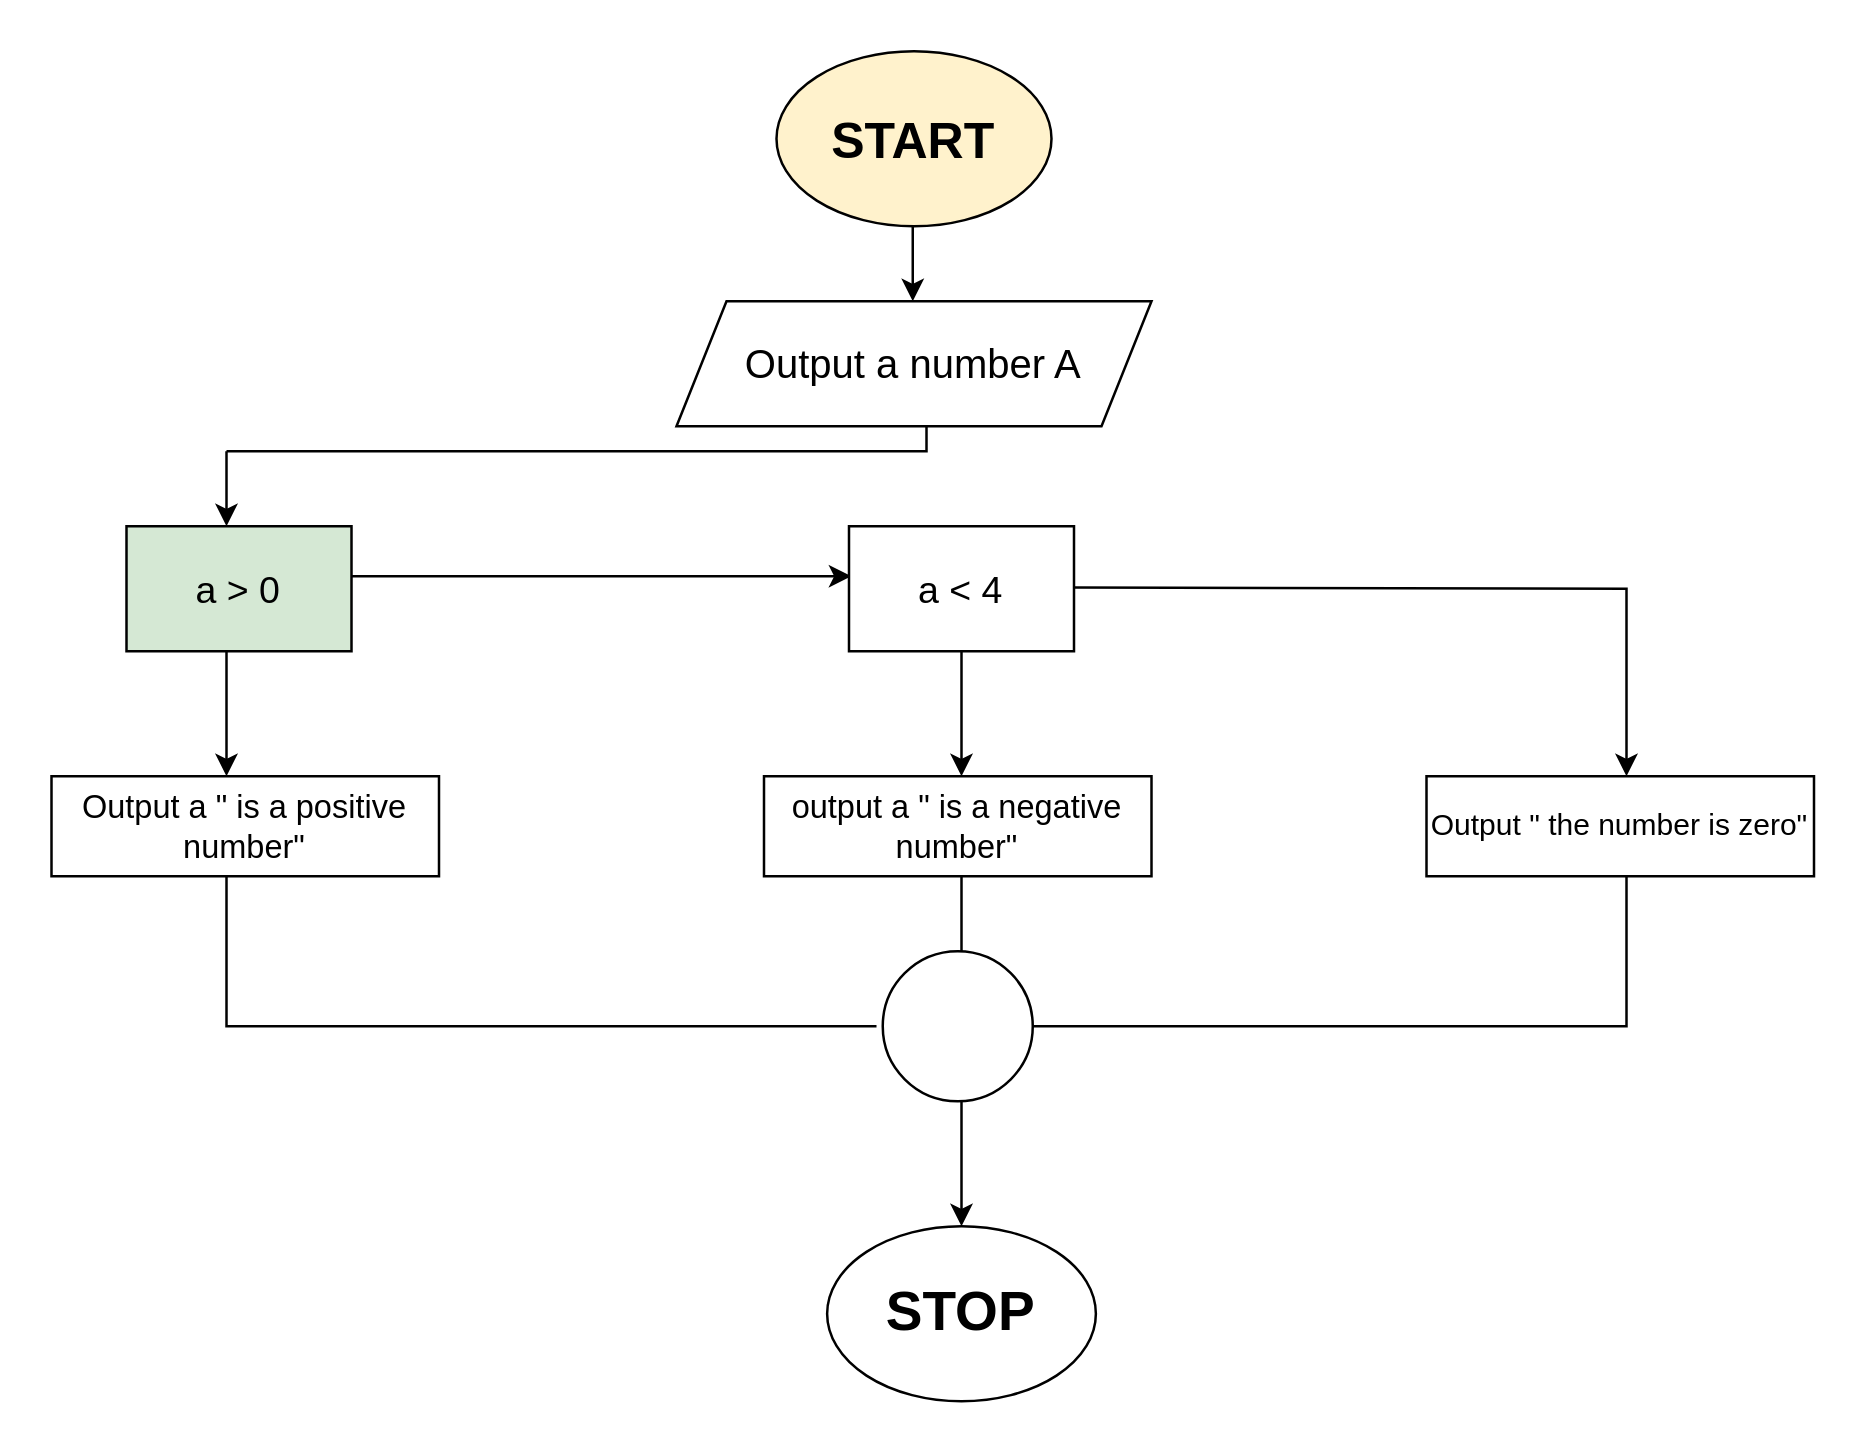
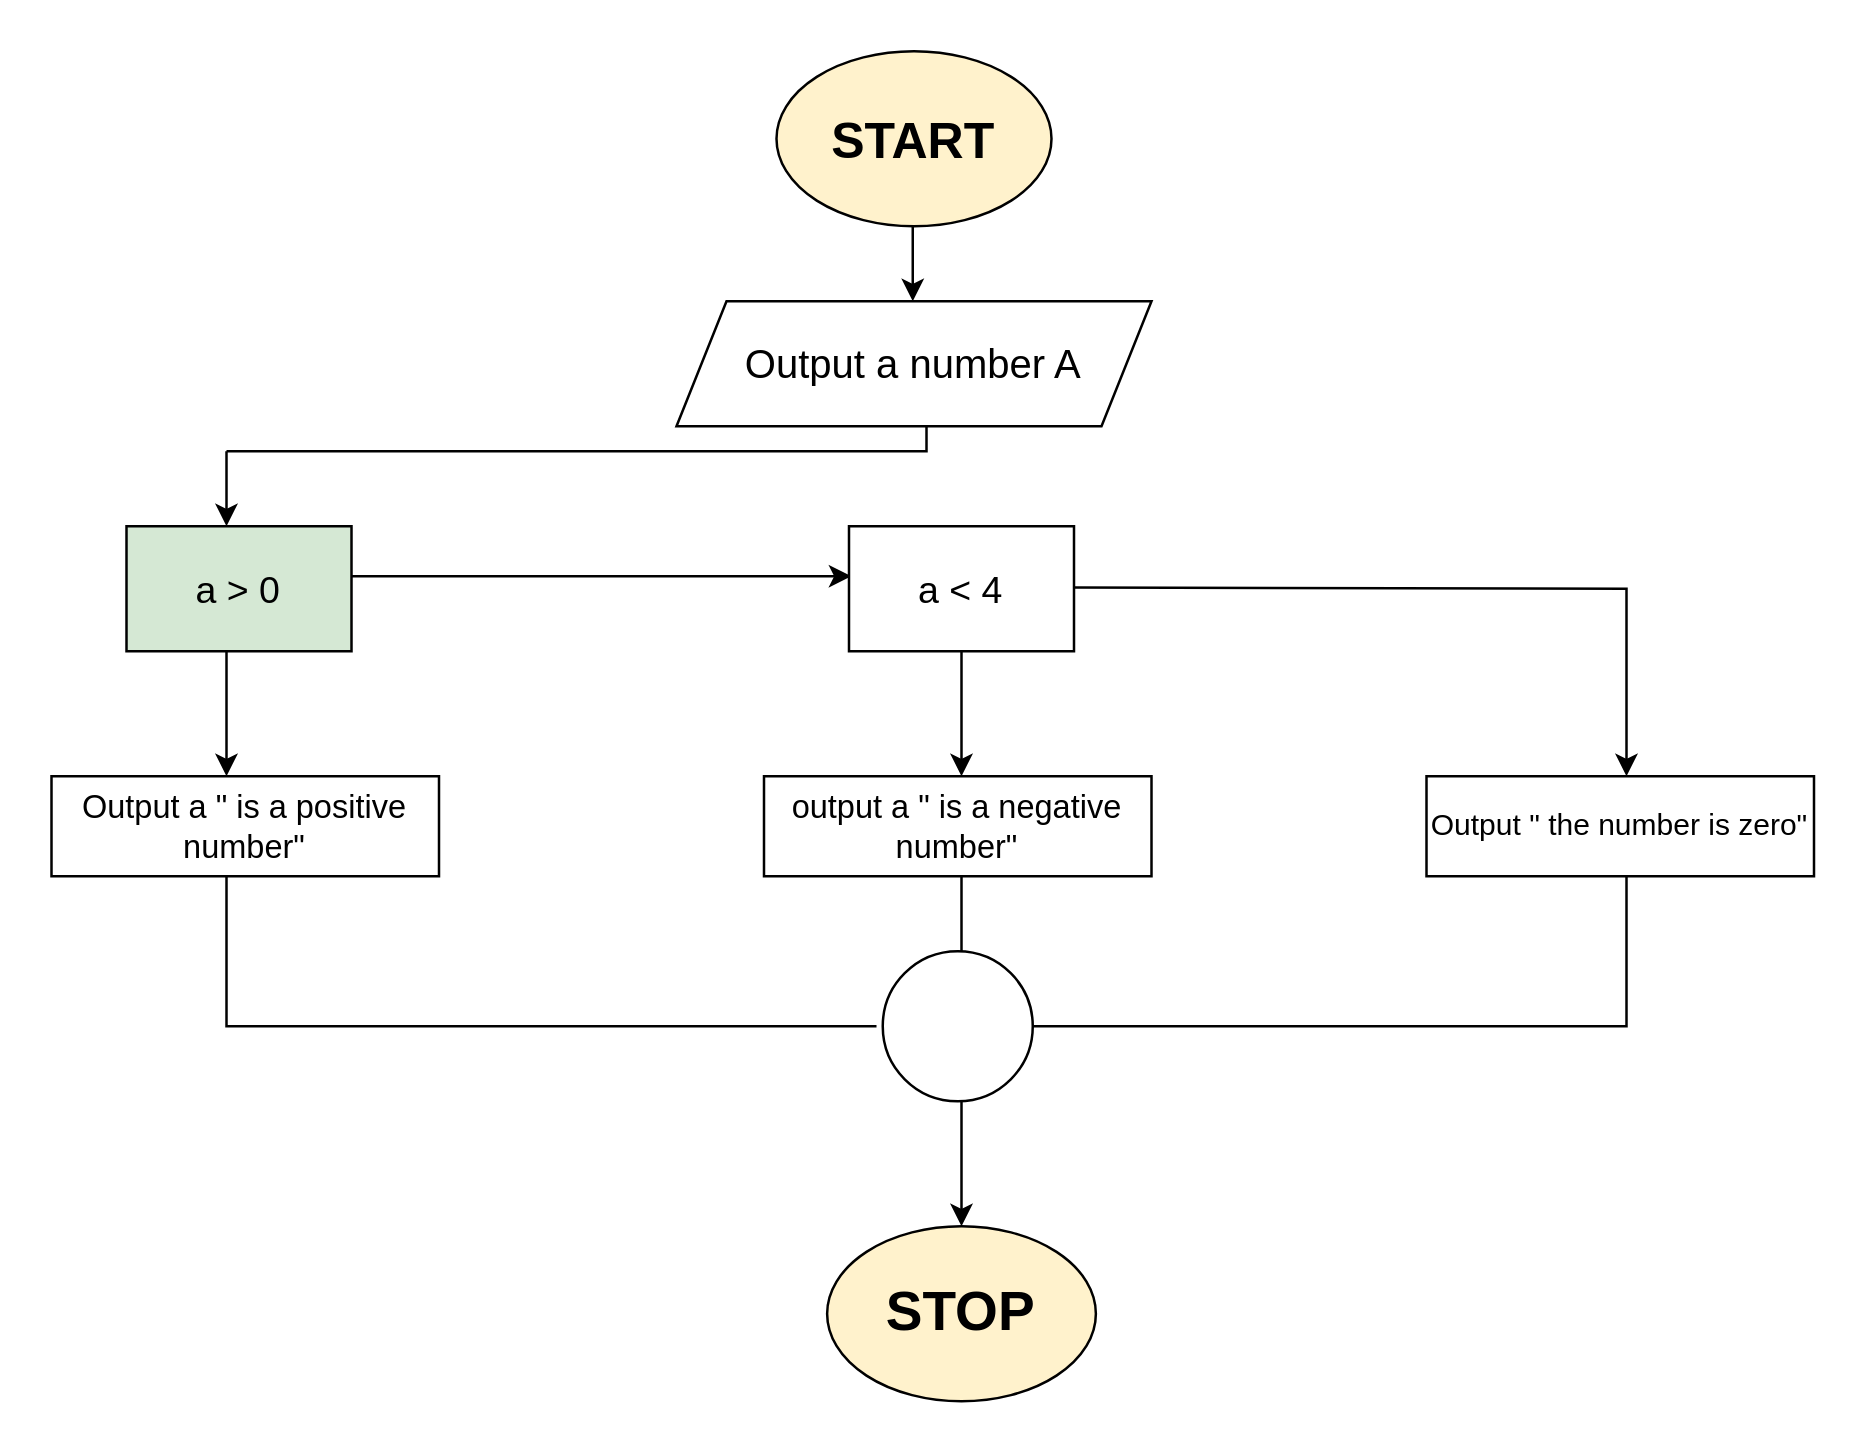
(961, 1314) -> (961, 1314)
